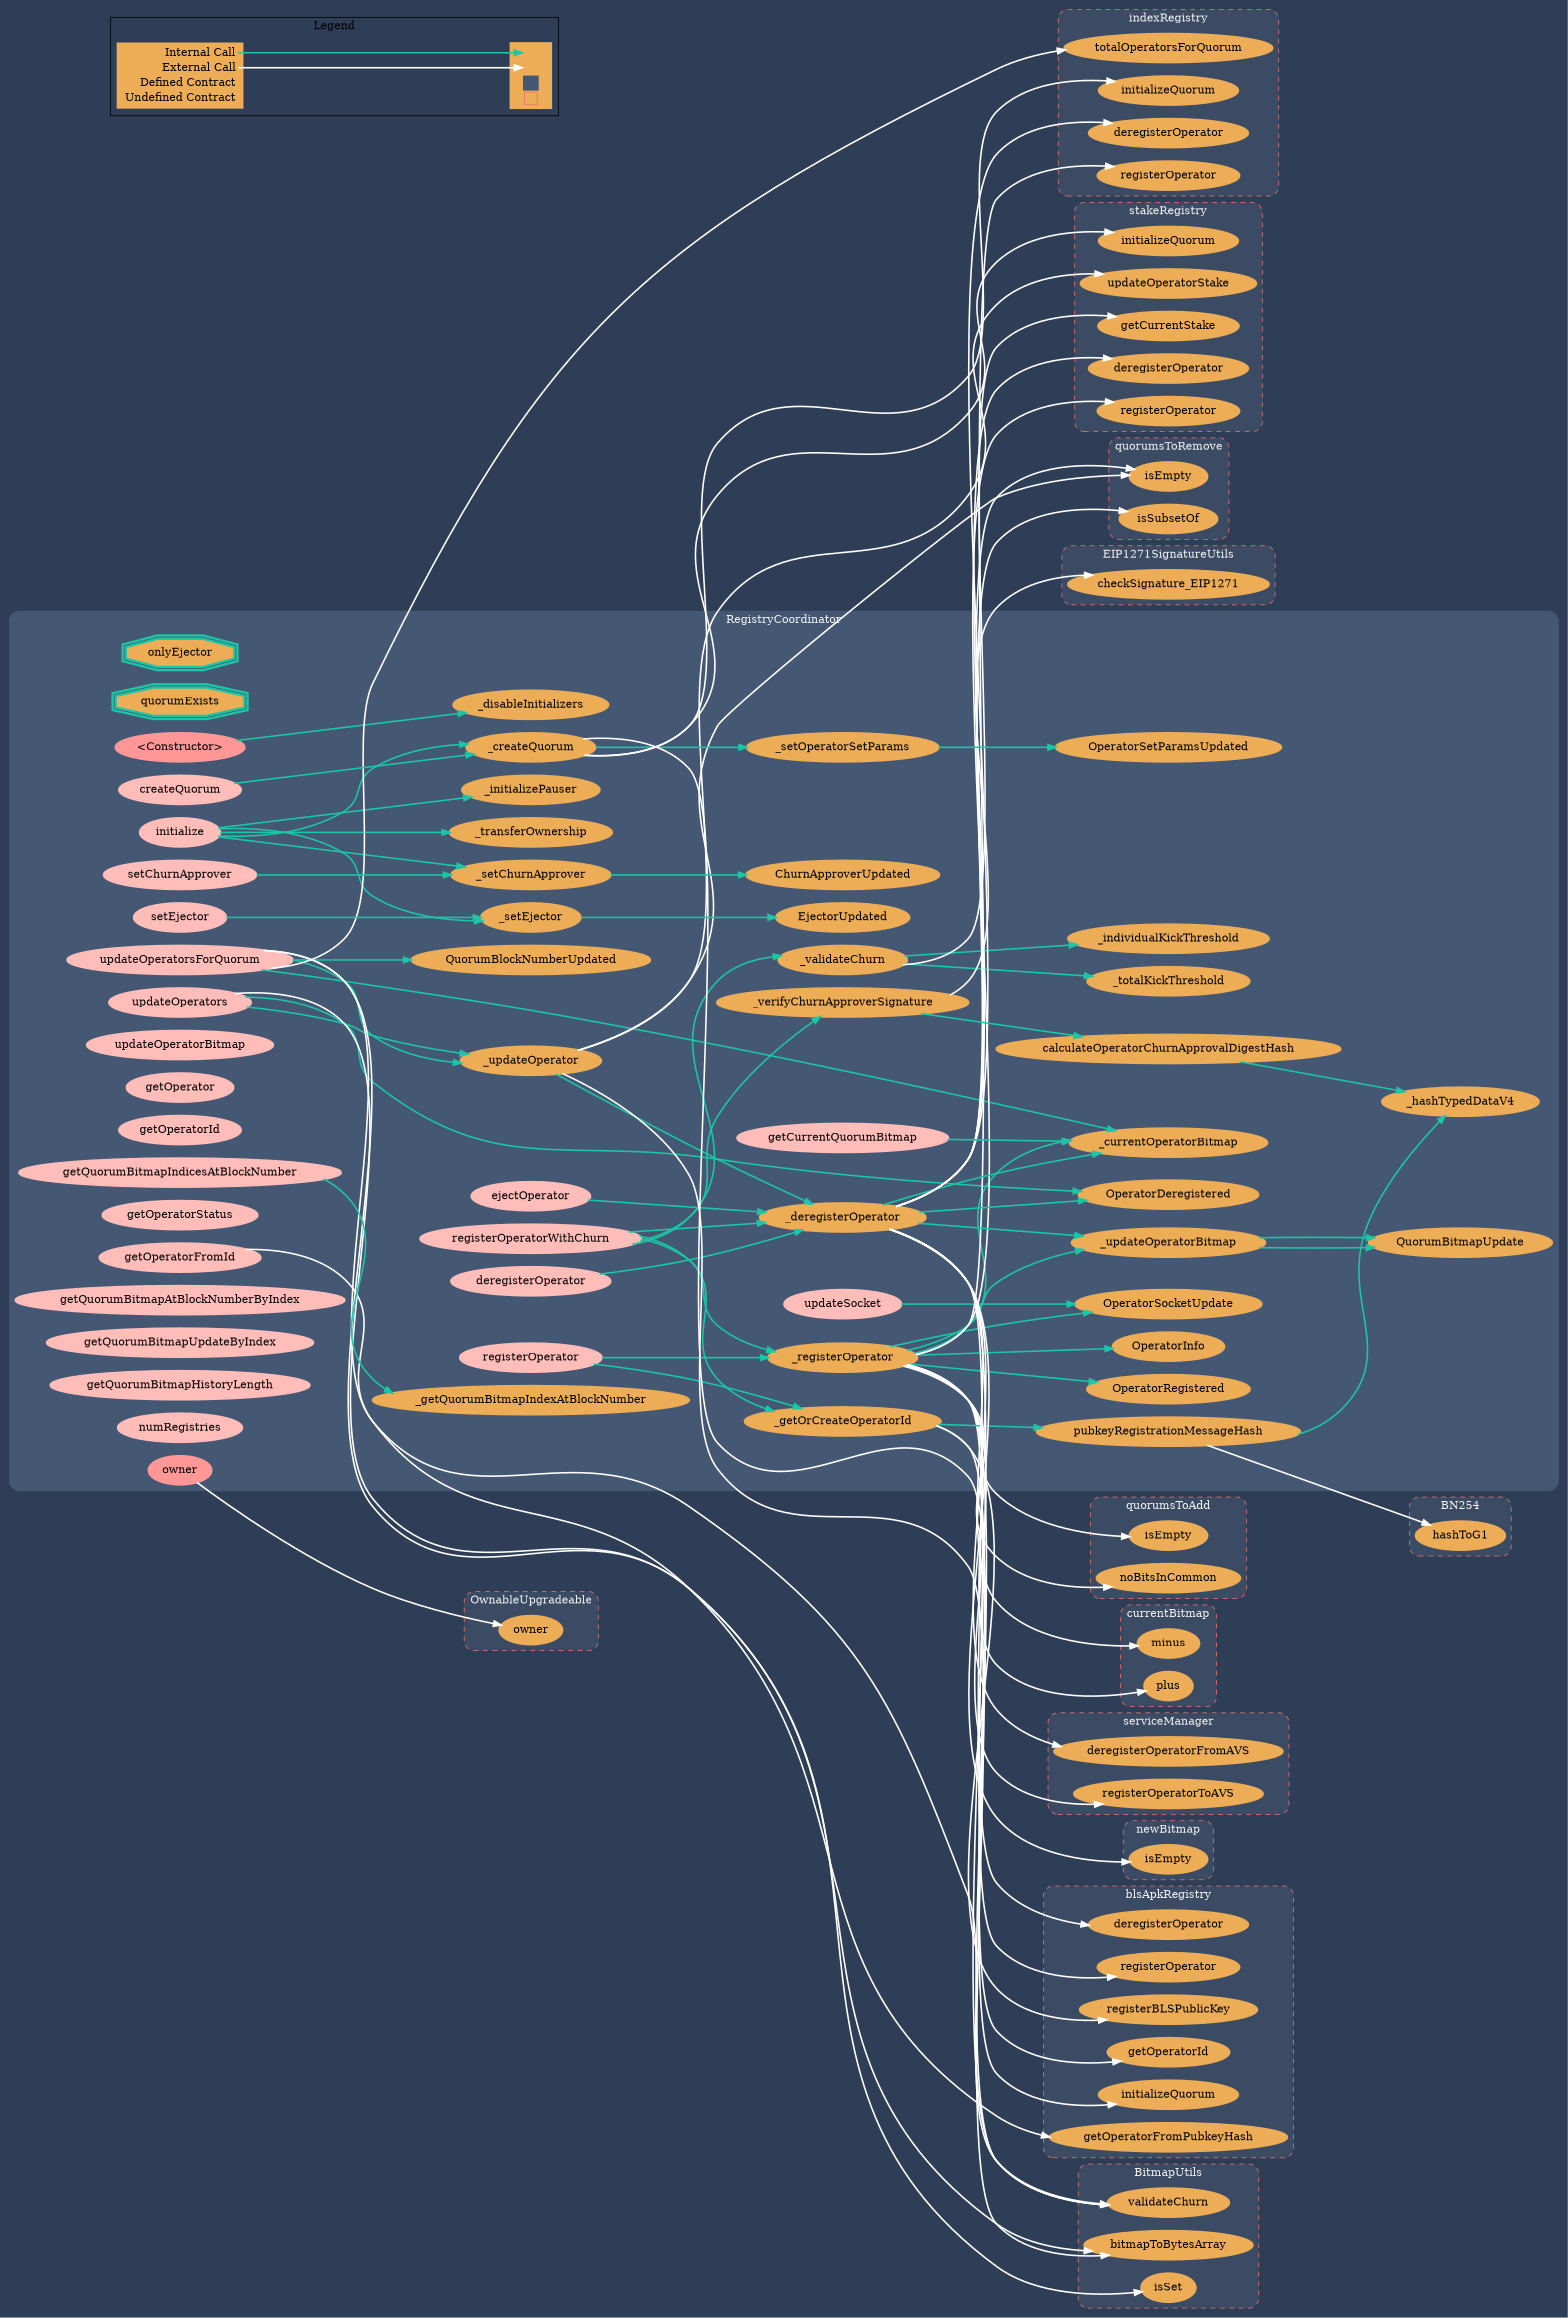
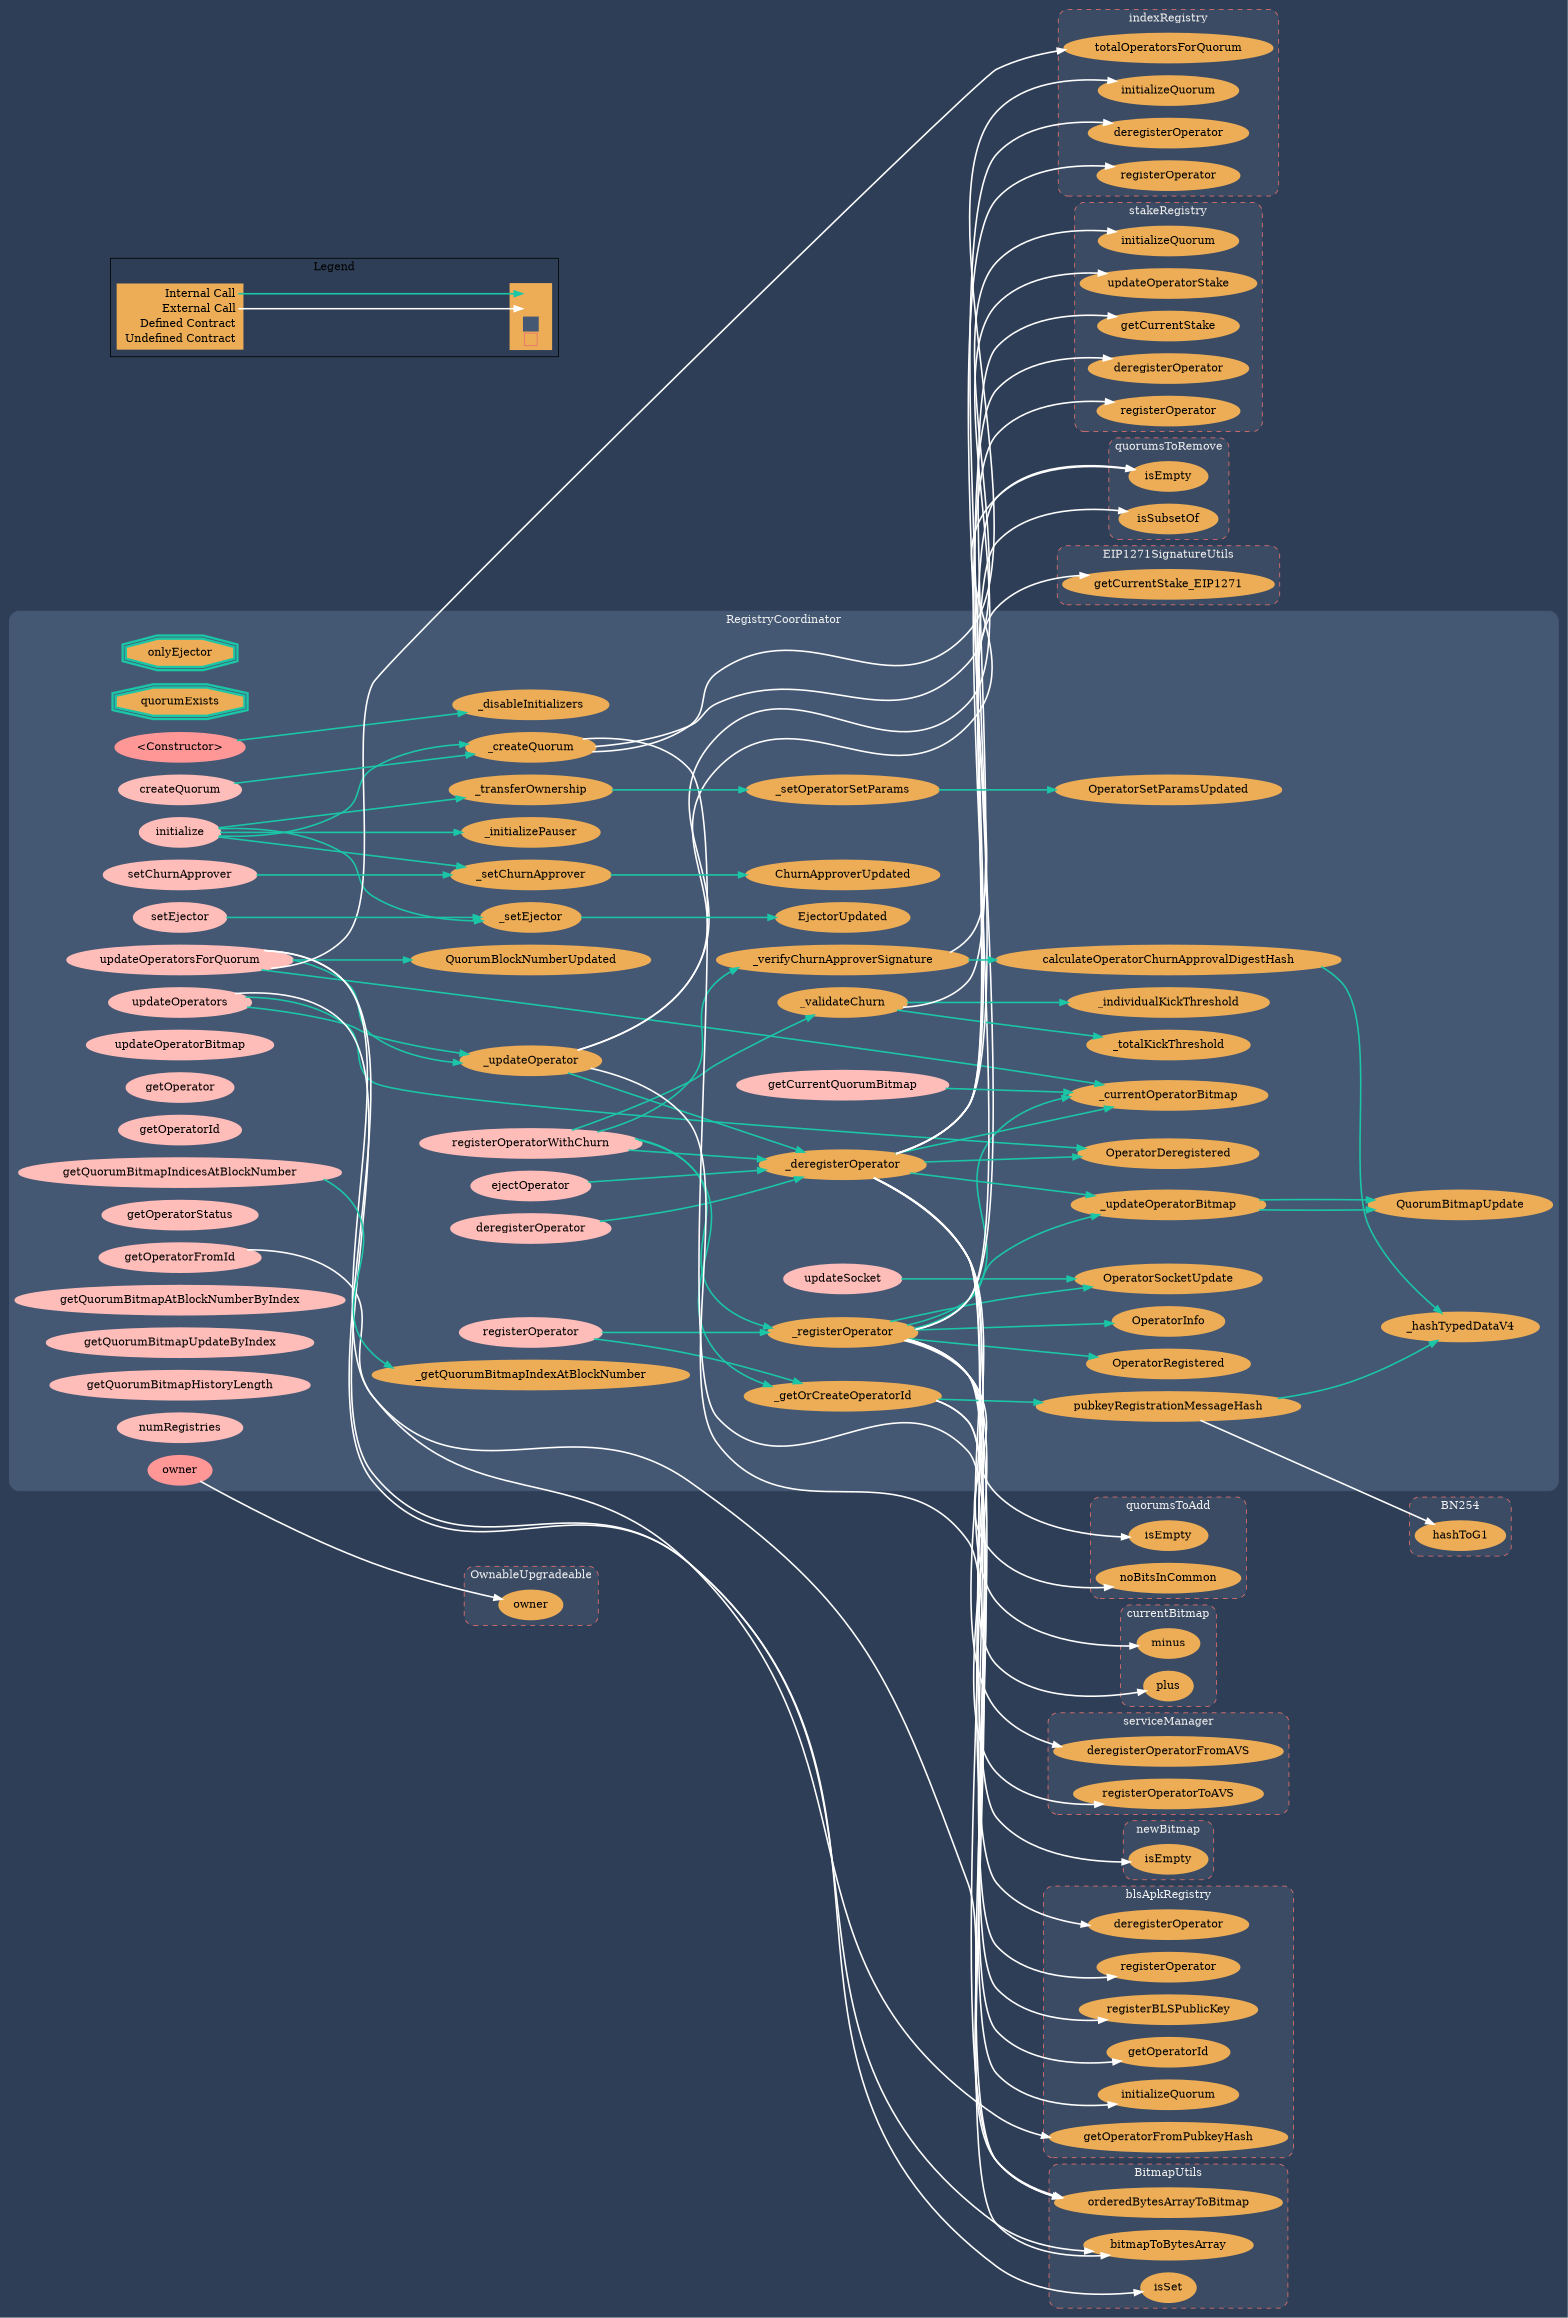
(1168, 584) -> (1168, 584)
(671, 747) -> (675, 790)
(1168, 2203) -> (1168, 2203)
